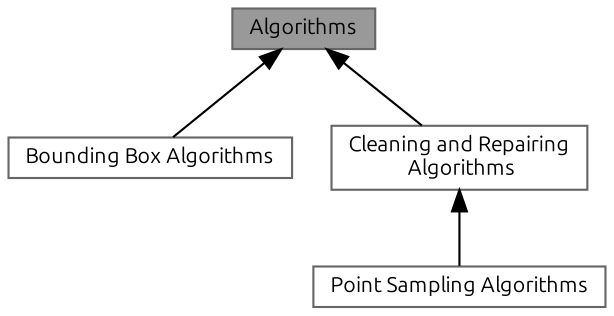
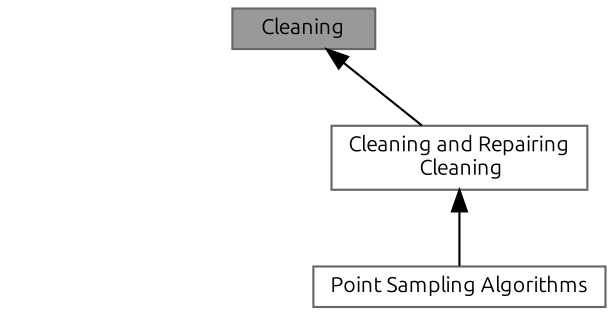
(304, 29) -> (304, 29)
(150, 158) -> none
(459, 158) -> (459, 158)
